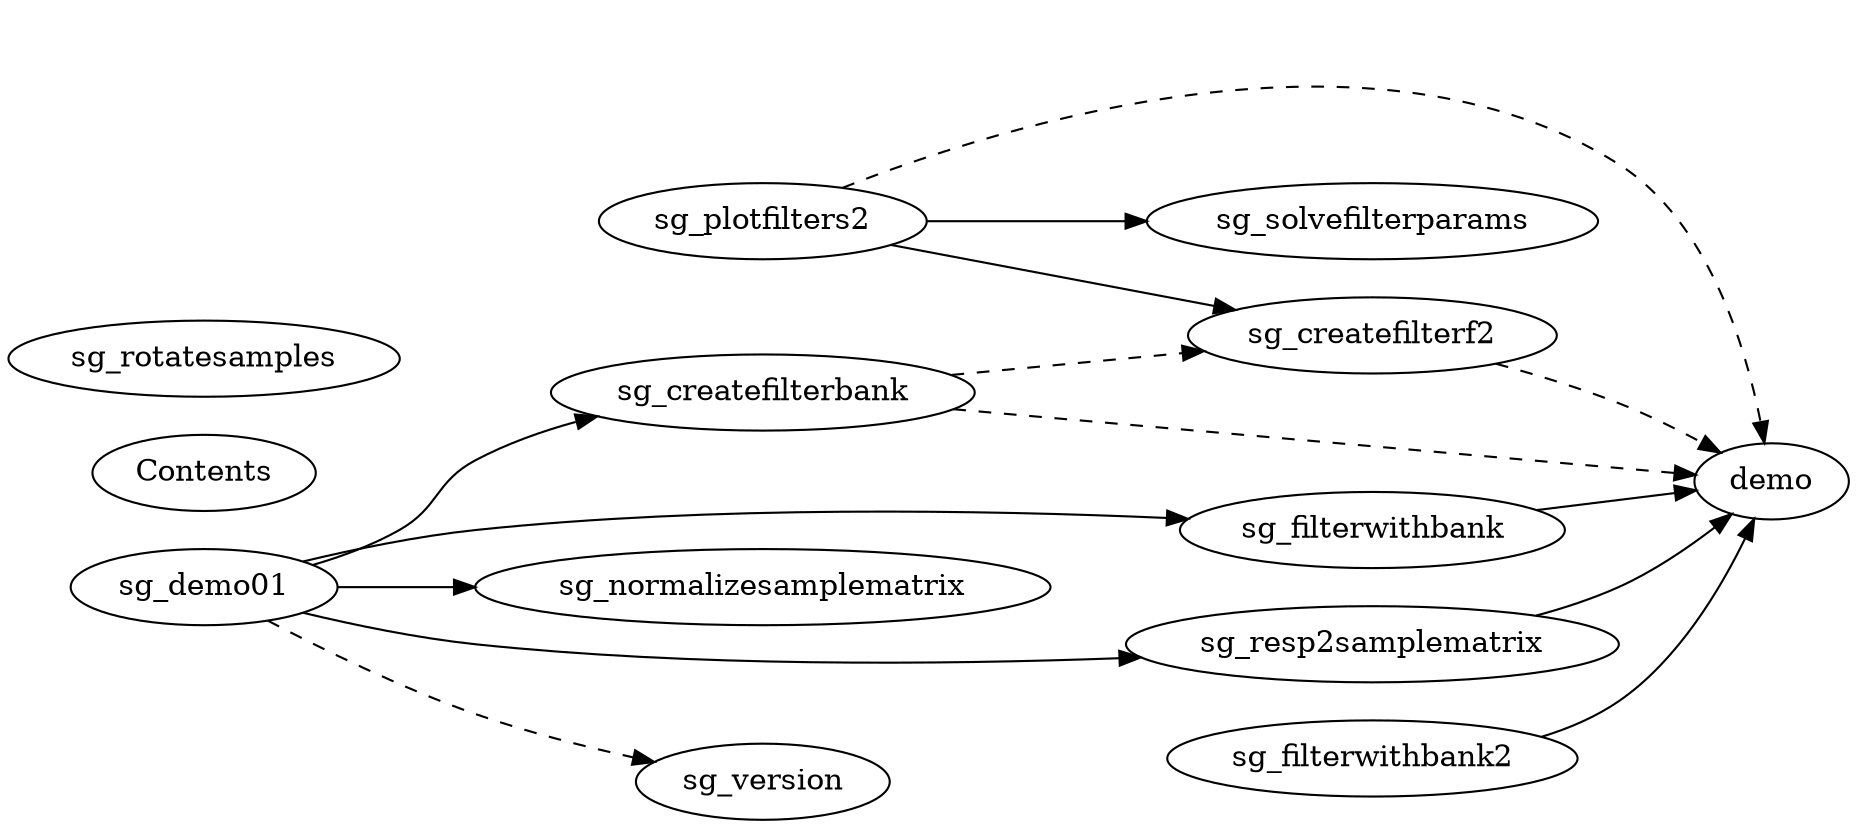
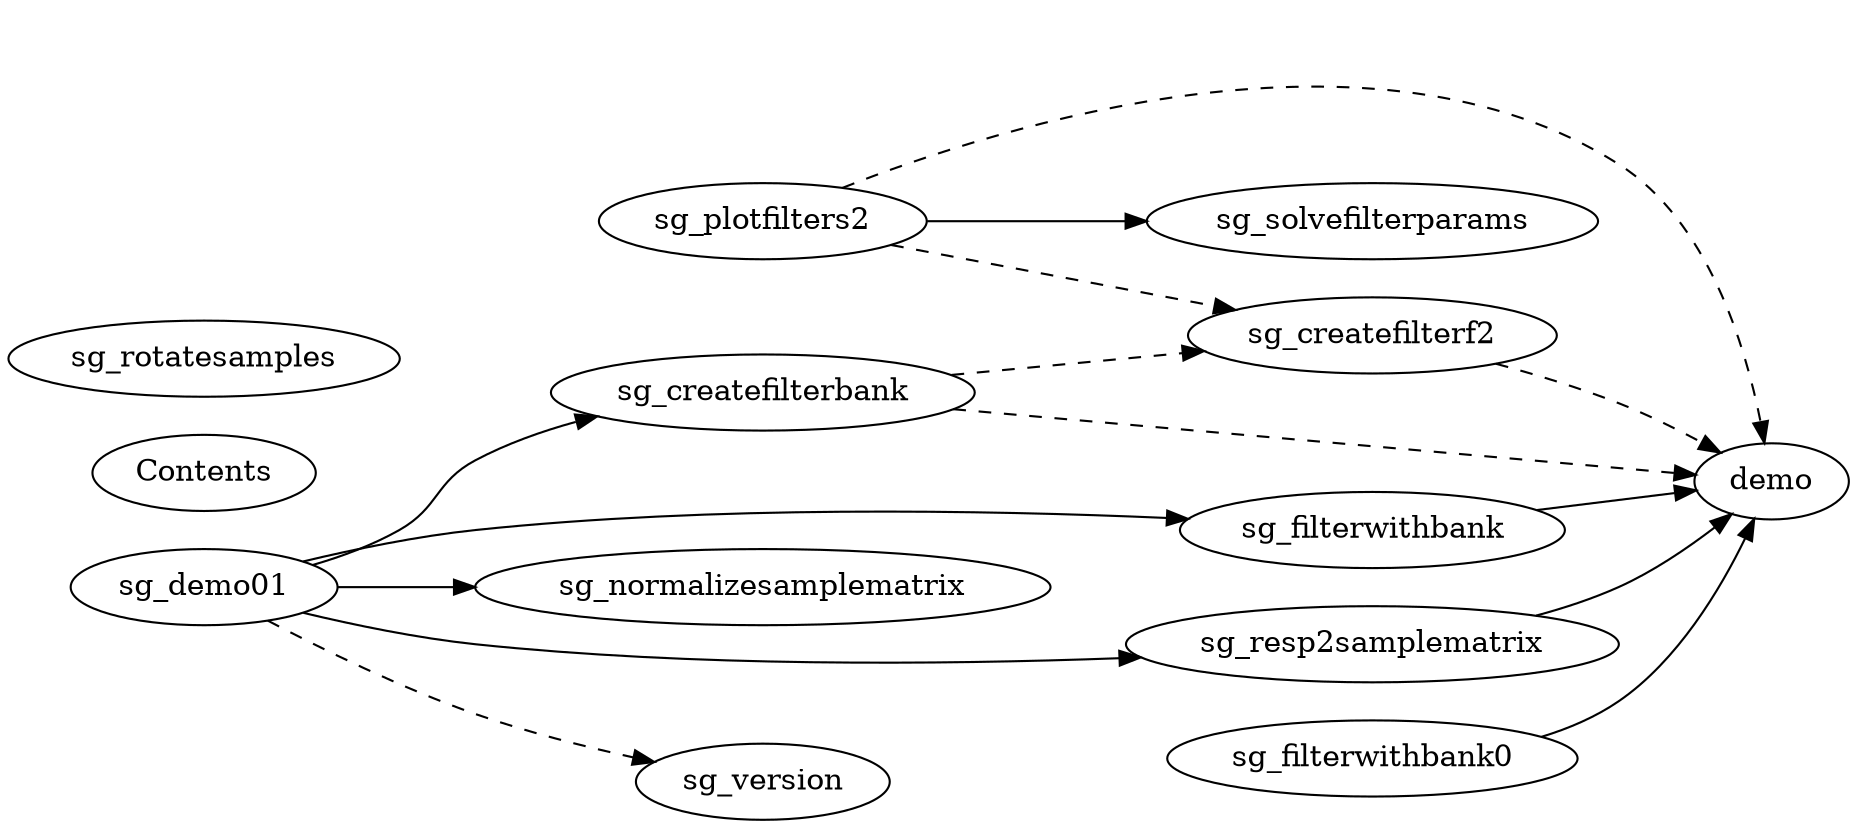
(1053, 275) -> (1053, 275)
(1372, 758) -> (1372, 758)
